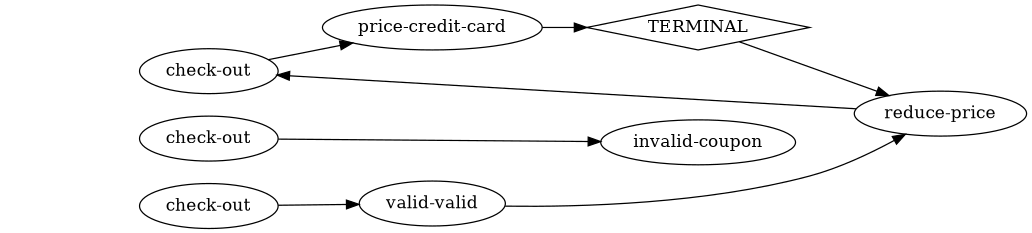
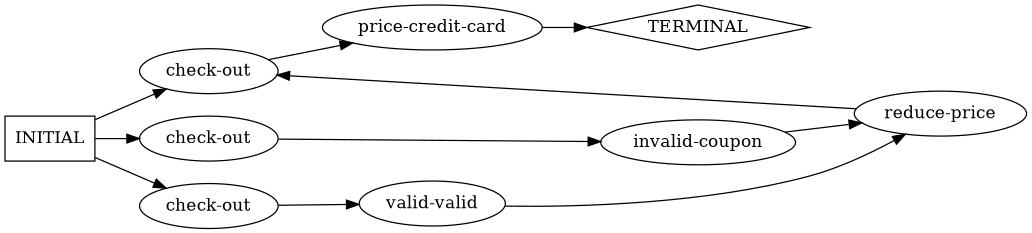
(808, 67) -> (817, 128)
none -> (50, 139)
